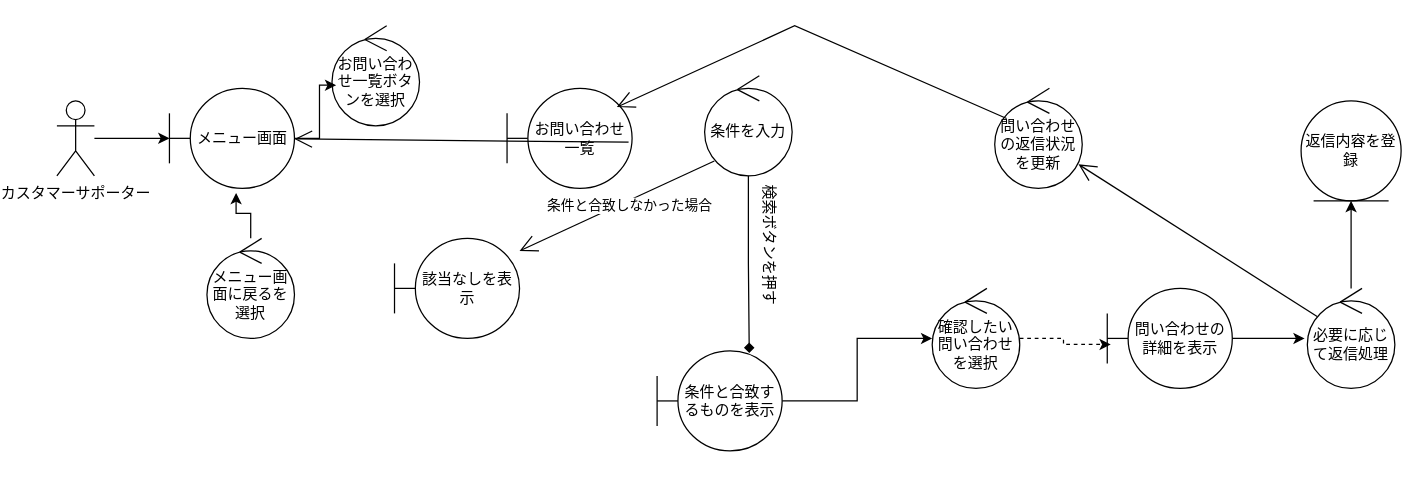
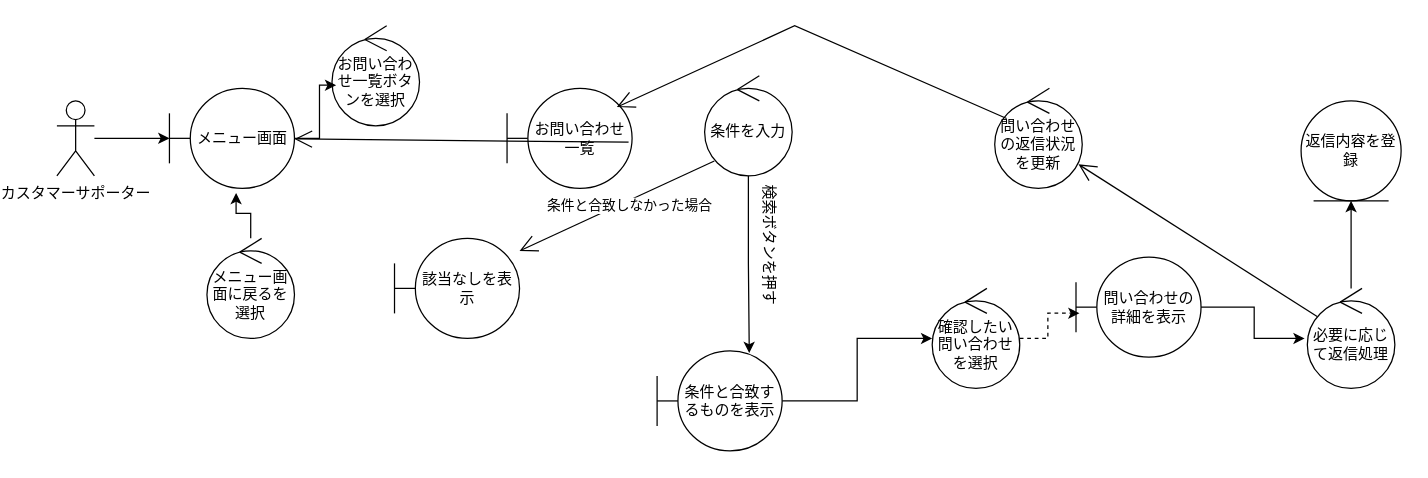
(1169, 338) -> (1138, 307)
(749, 342) -> (749, 343)
